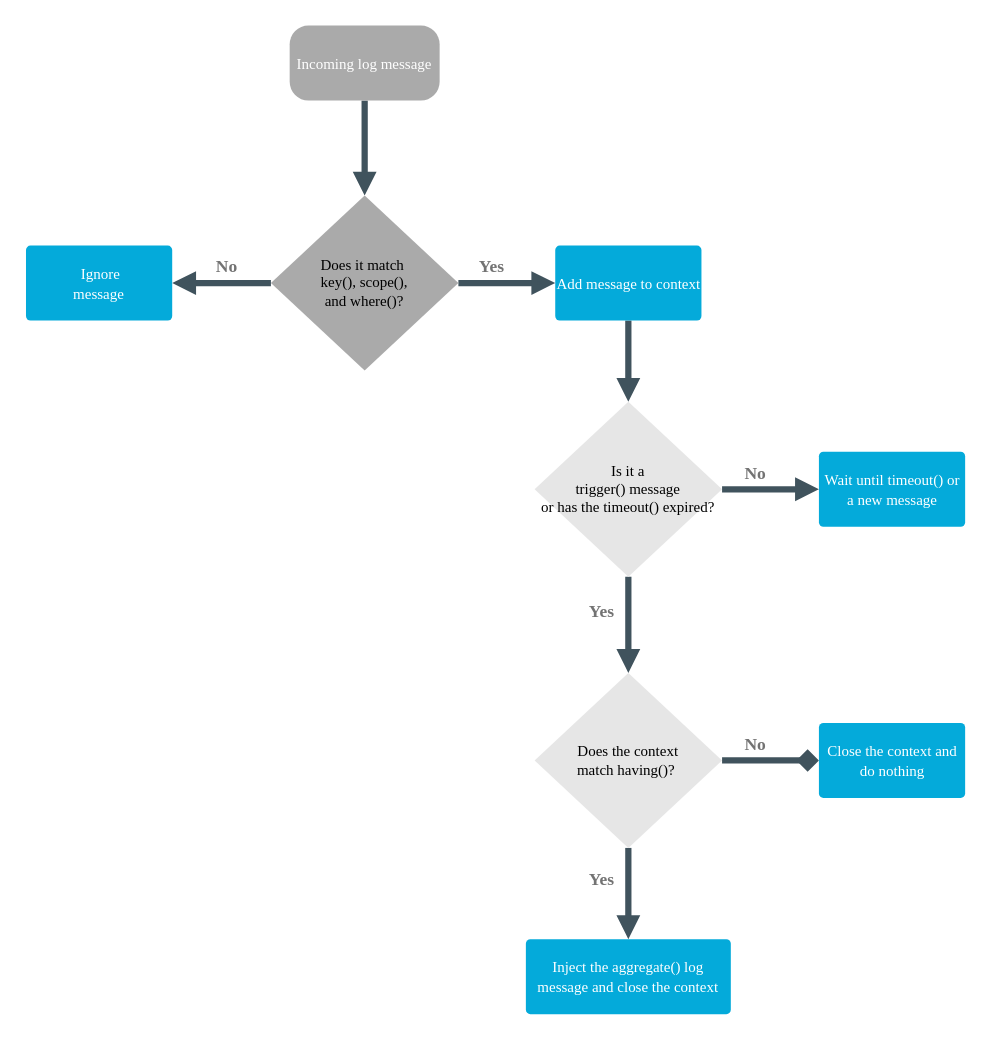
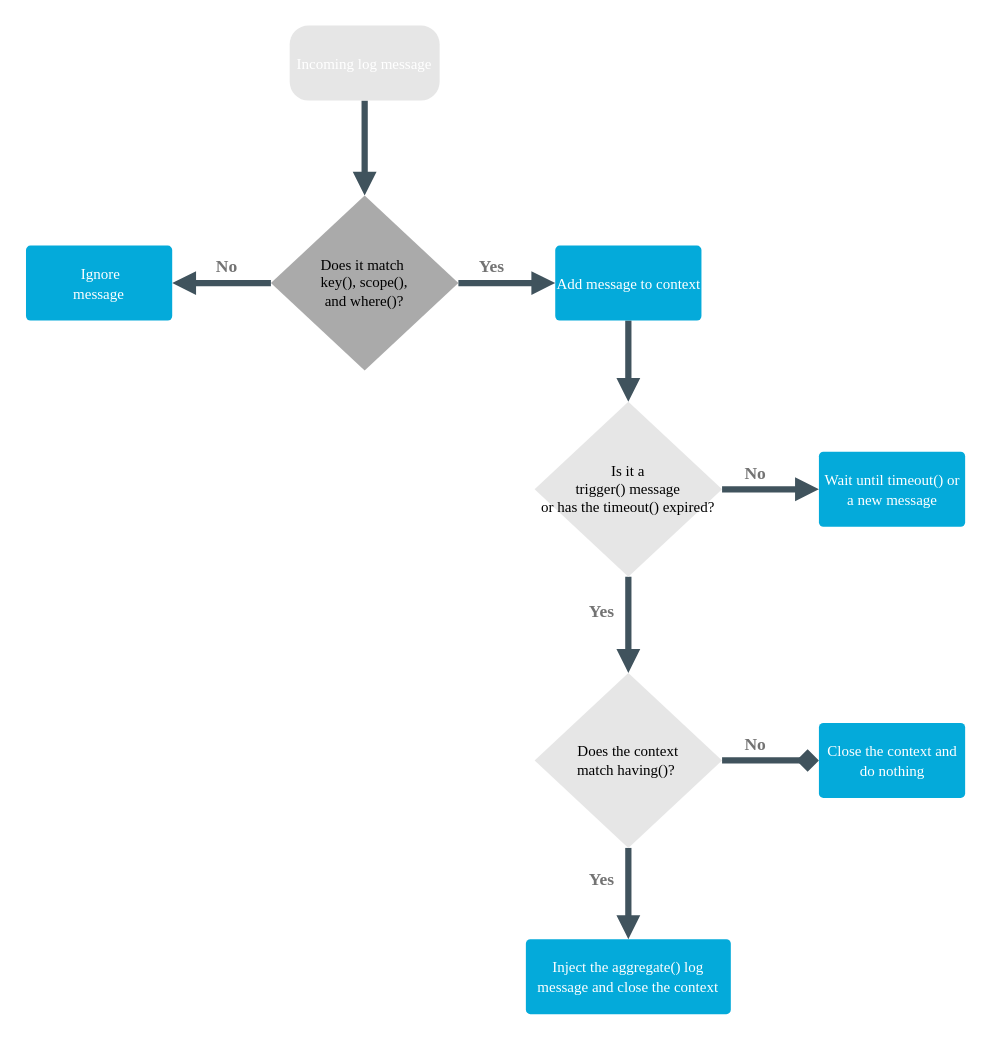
(364, 63) -> (364, 63)
